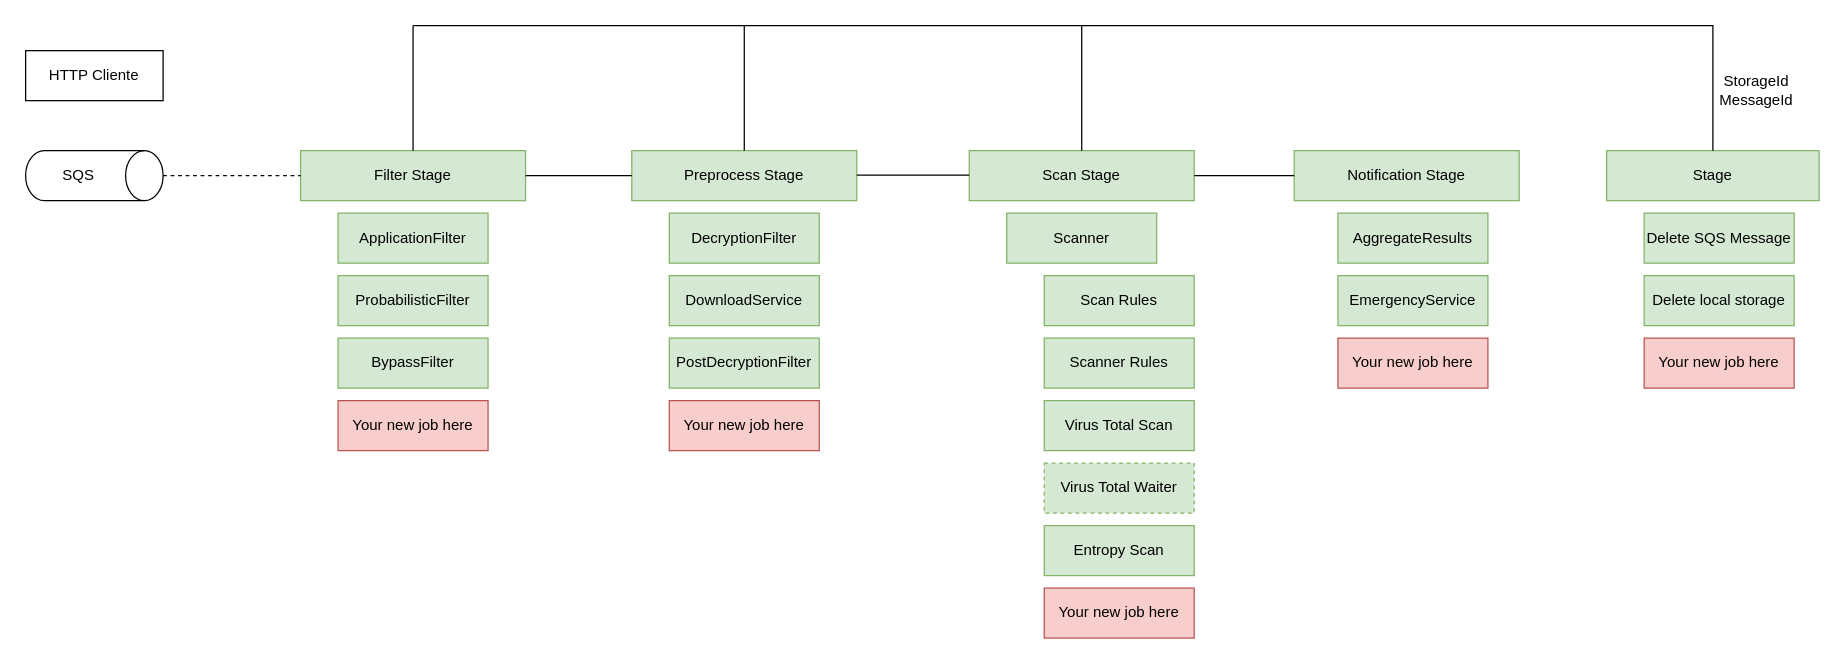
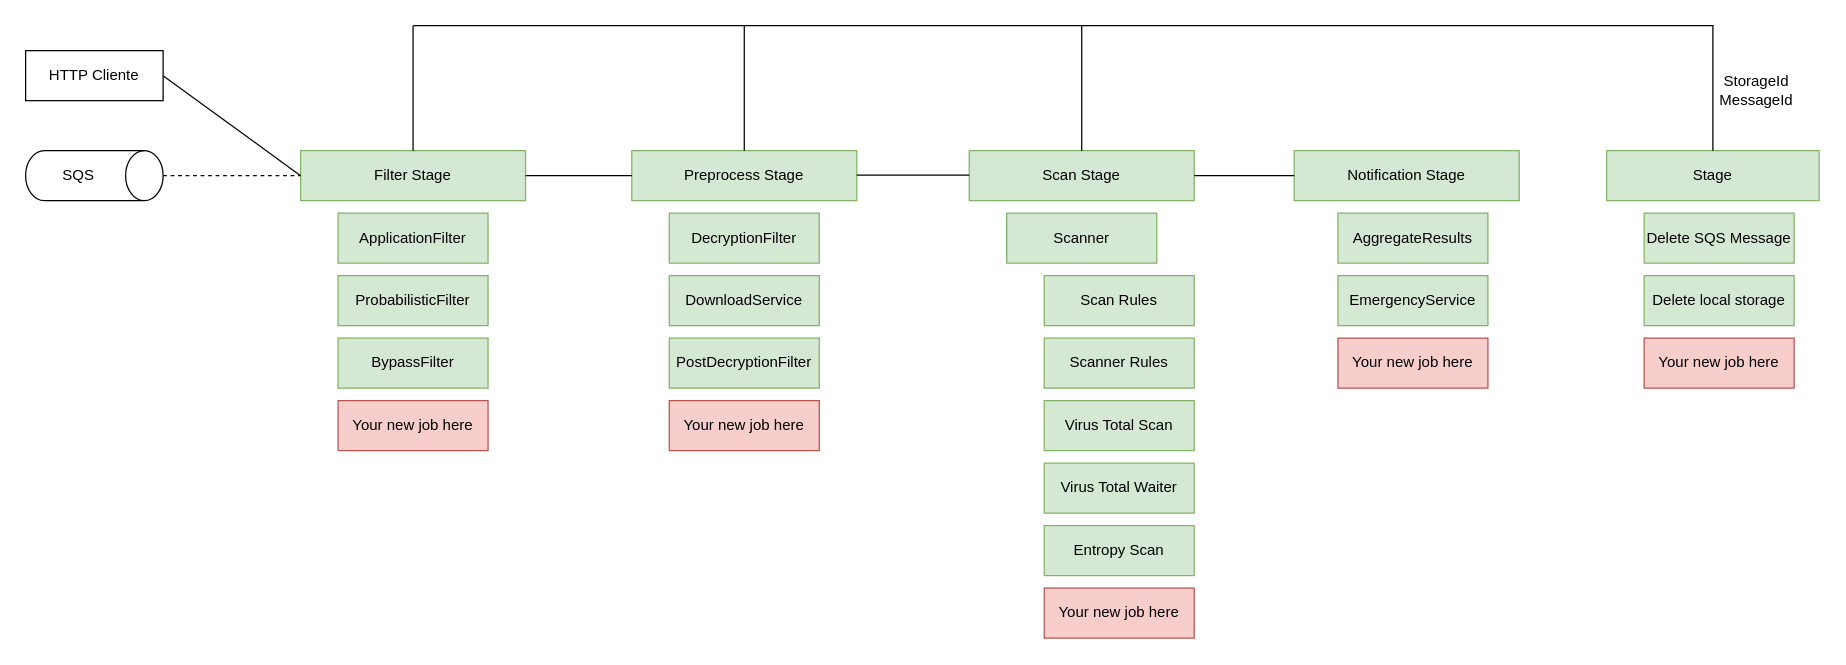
none -> (232, 126)
(1119, 488) -> (1119, 488)
